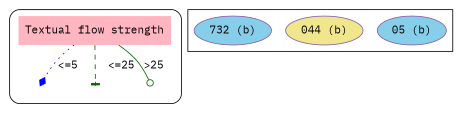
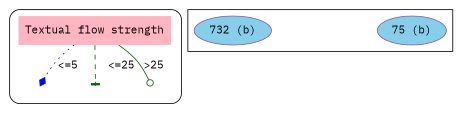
(324, 31) -> none
(412, 31) -> (412, 31)
